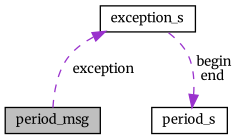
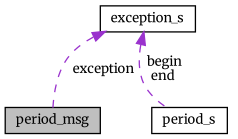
(190, 59) -> (143, 81)
